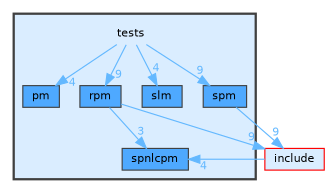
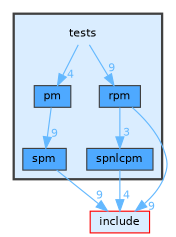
(173, 62) -> (49, 122)
(162, 96) -> none
(232, 159) -> (120, 186)
